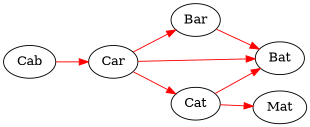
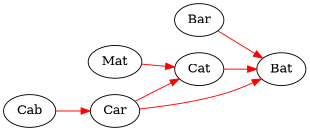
(150, 43) -> none
(232, 105) -> (154, 65)
